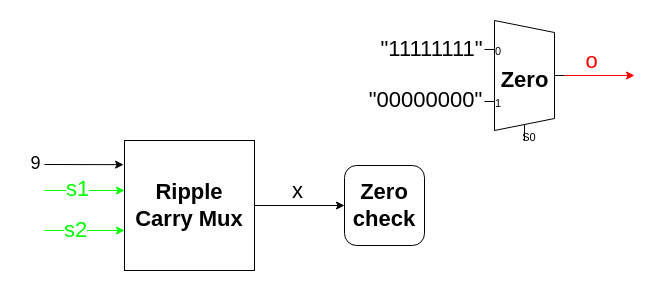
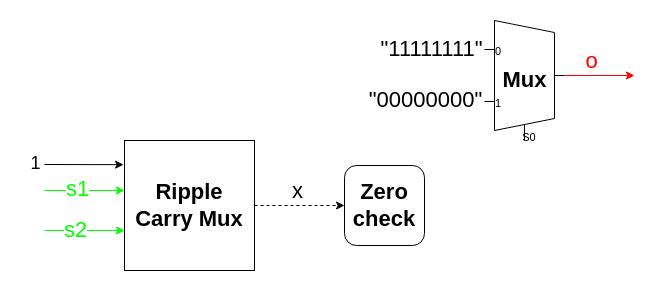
(498, 51) -> (498, 51)
(36, 163) -> (36, 163)
(297, 206) -> (297, 206)
